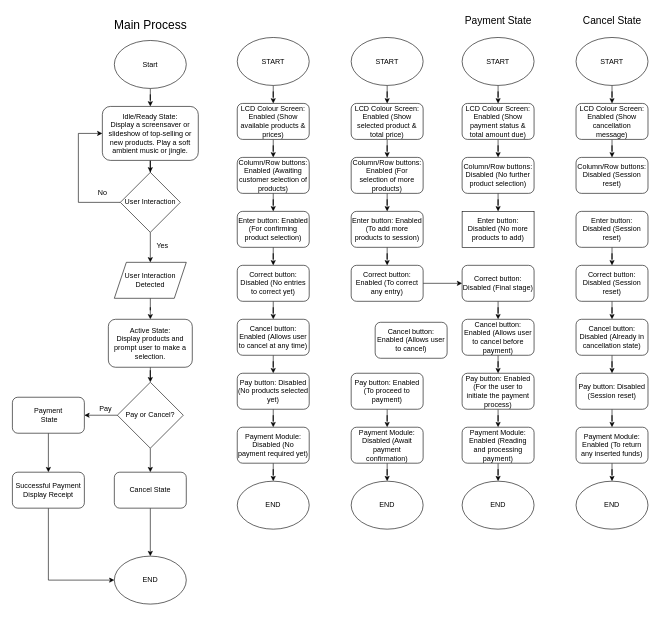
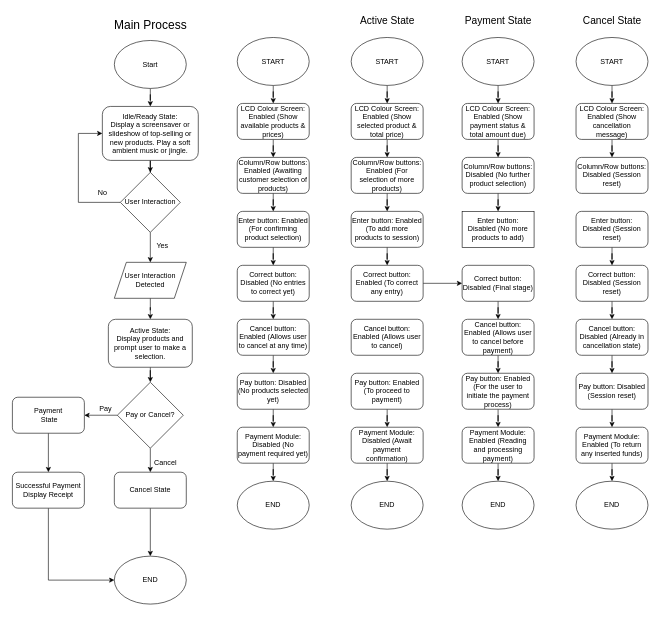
none -> (387, 21)
(411, 341) -> (387, 338)
none -> (165, 464)
